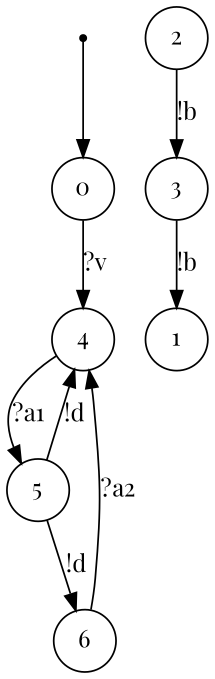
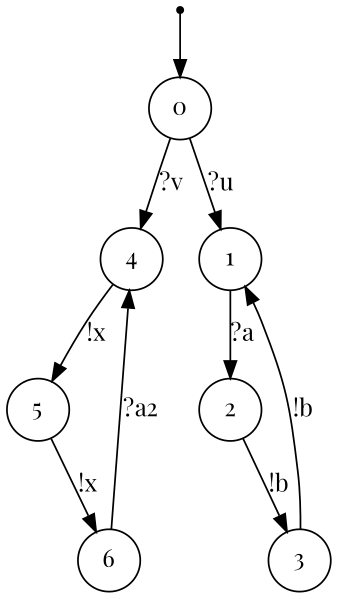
none -> (202, 176)
none -> (230, 326)
(29, 415) -> (97, 334)
(58, 423) -> none
(77, 565) -> (88, 485)
